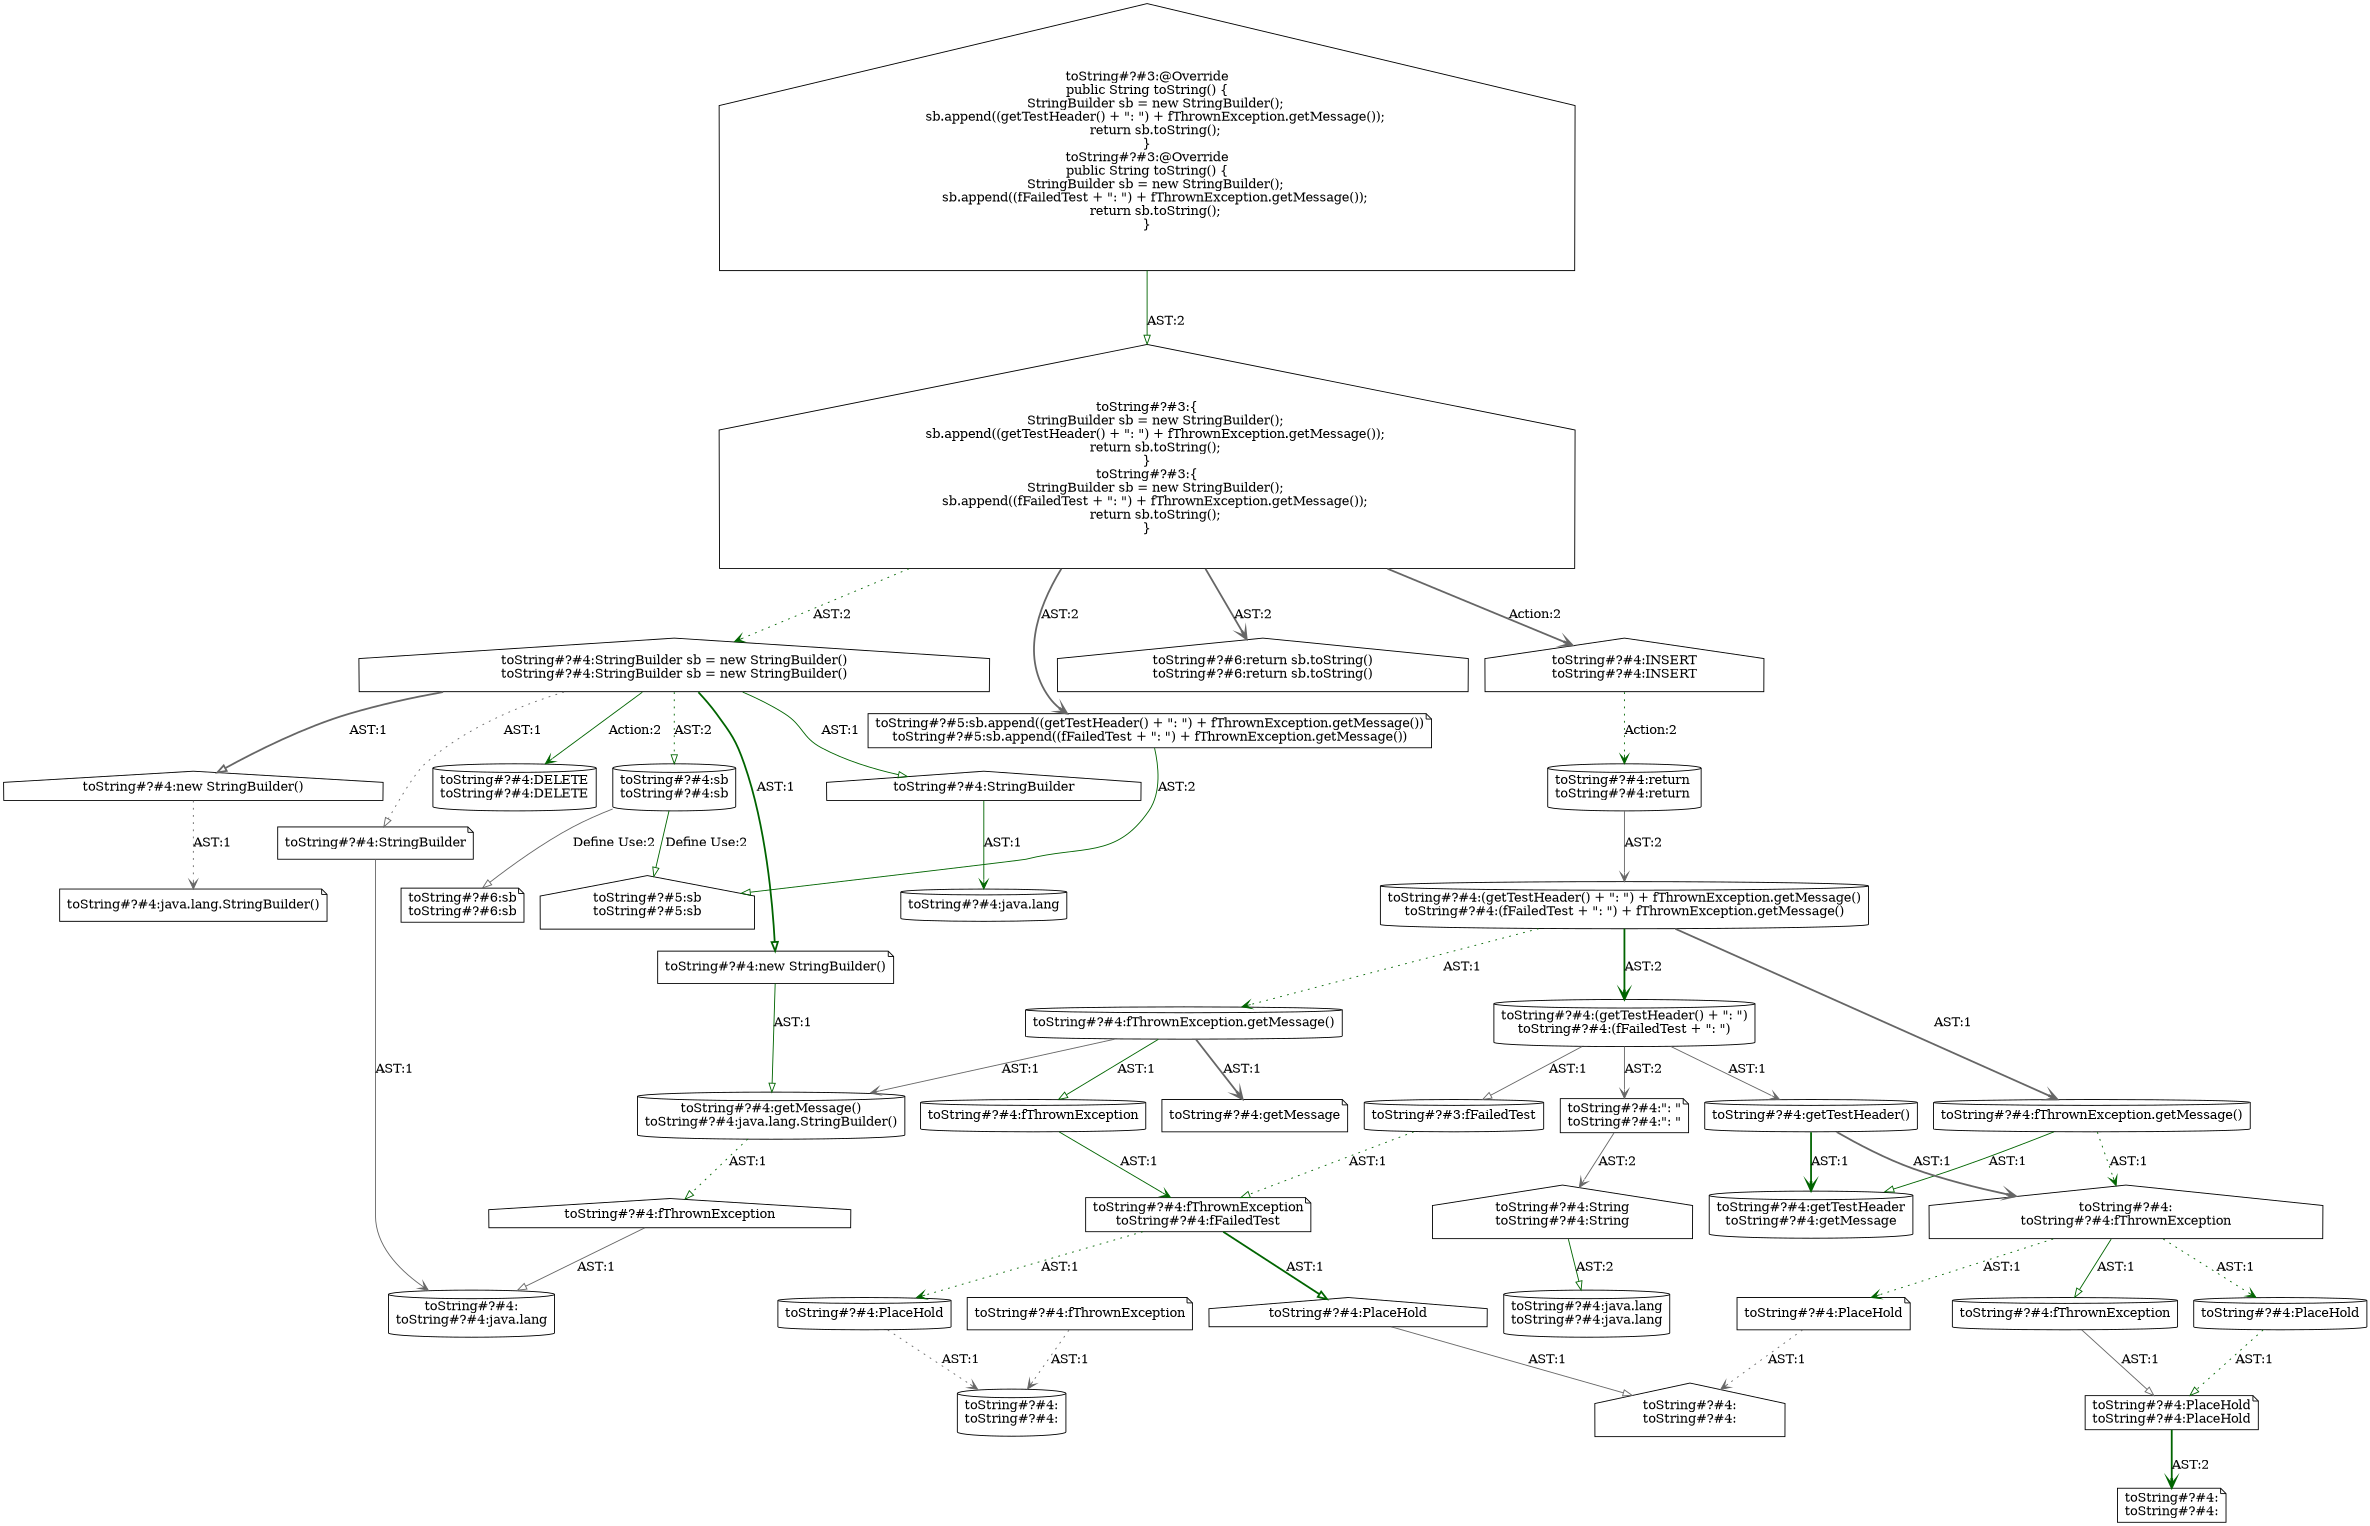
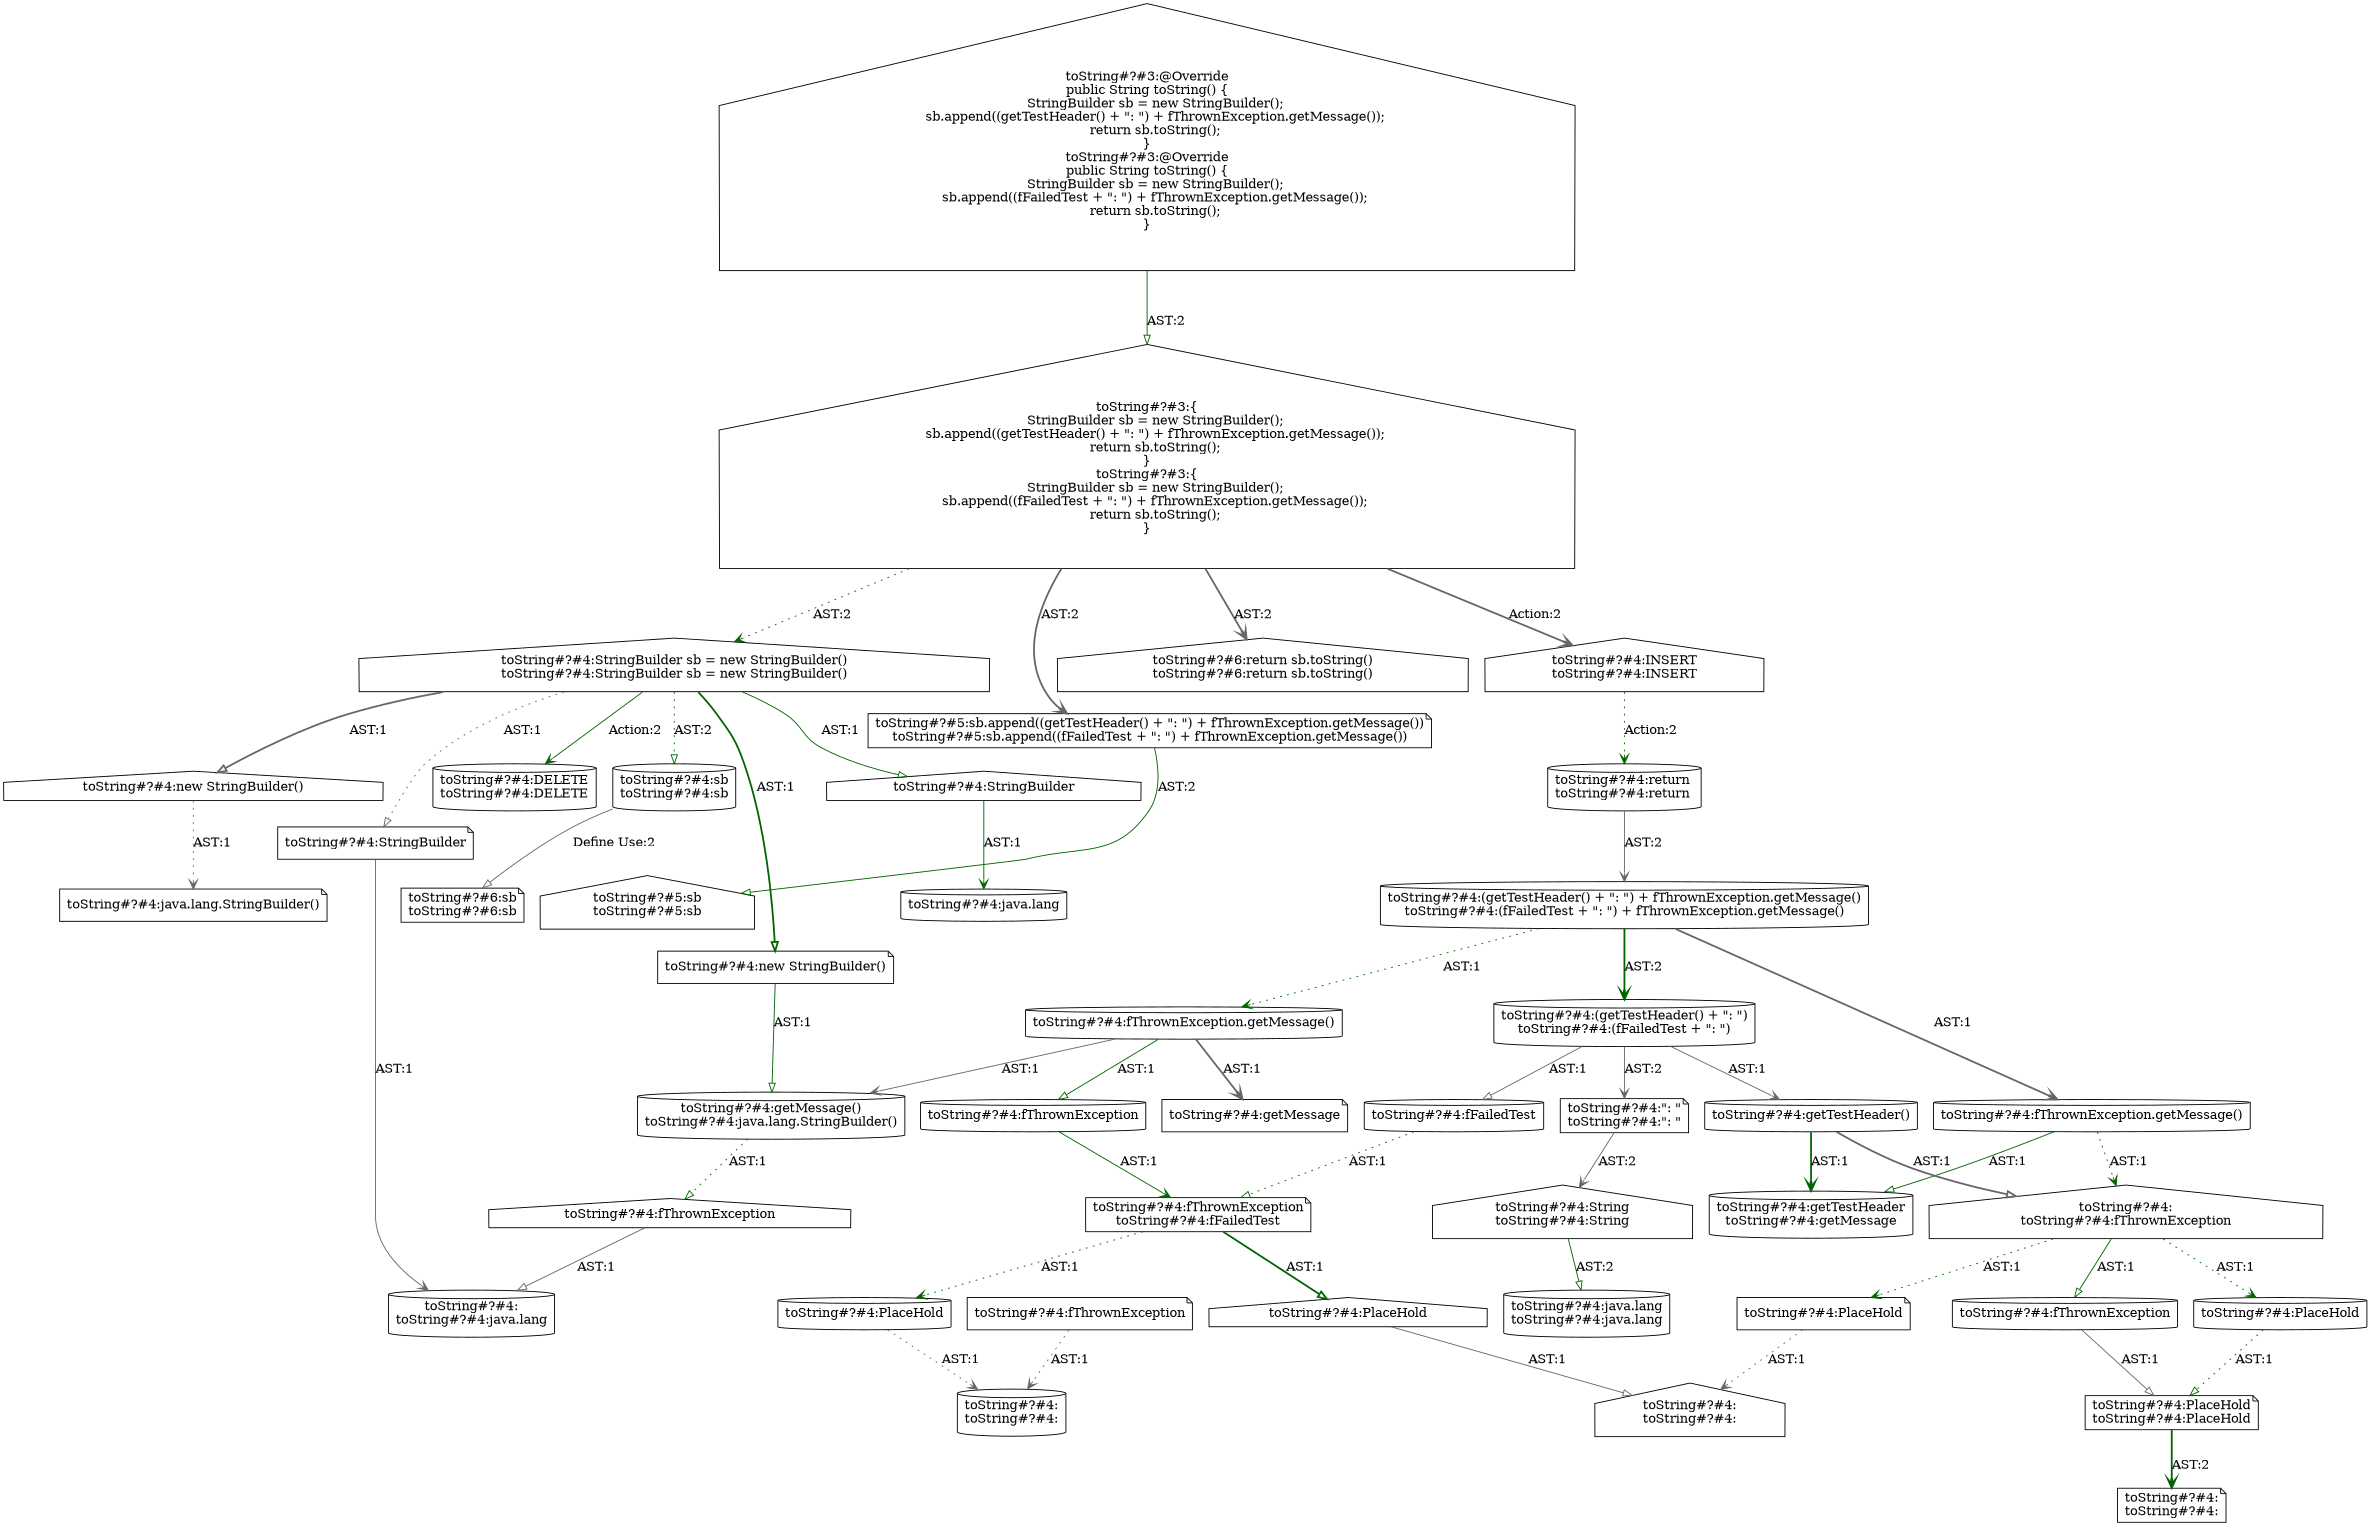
(662, 839) -> none
(1454, 1116) -> (1454, 1116)
(1919, 1171) -> (1919, 1171)
